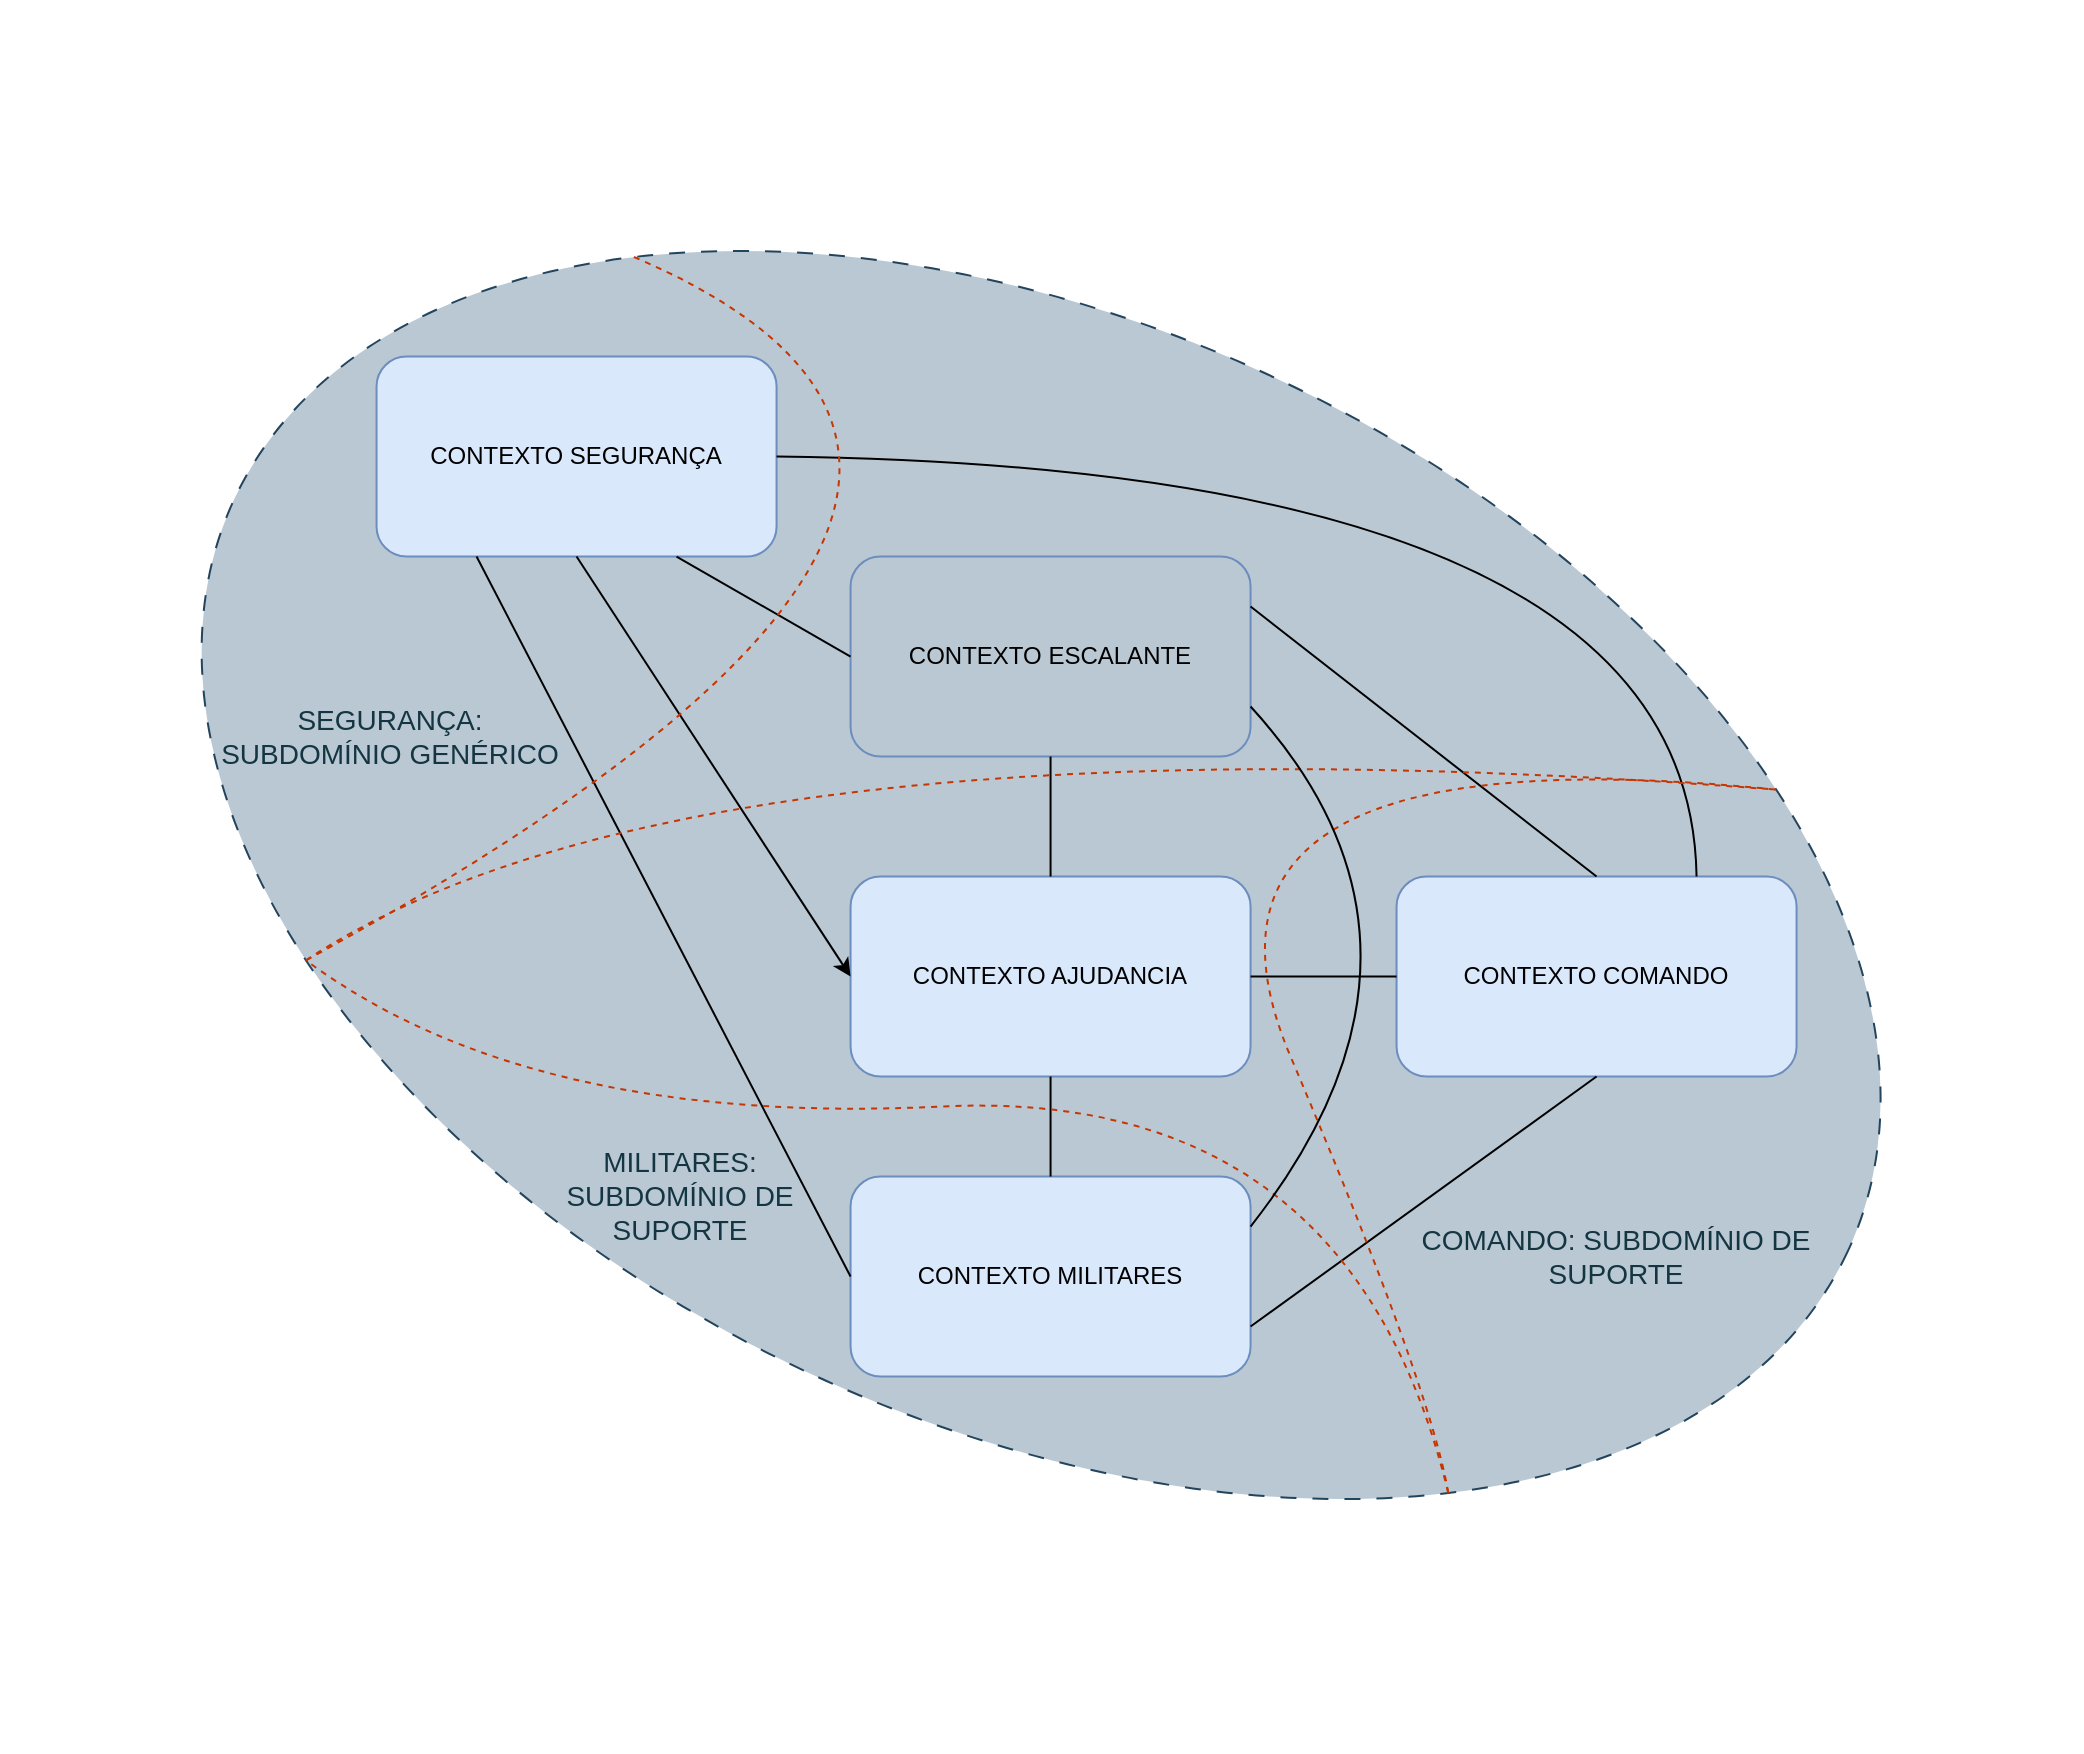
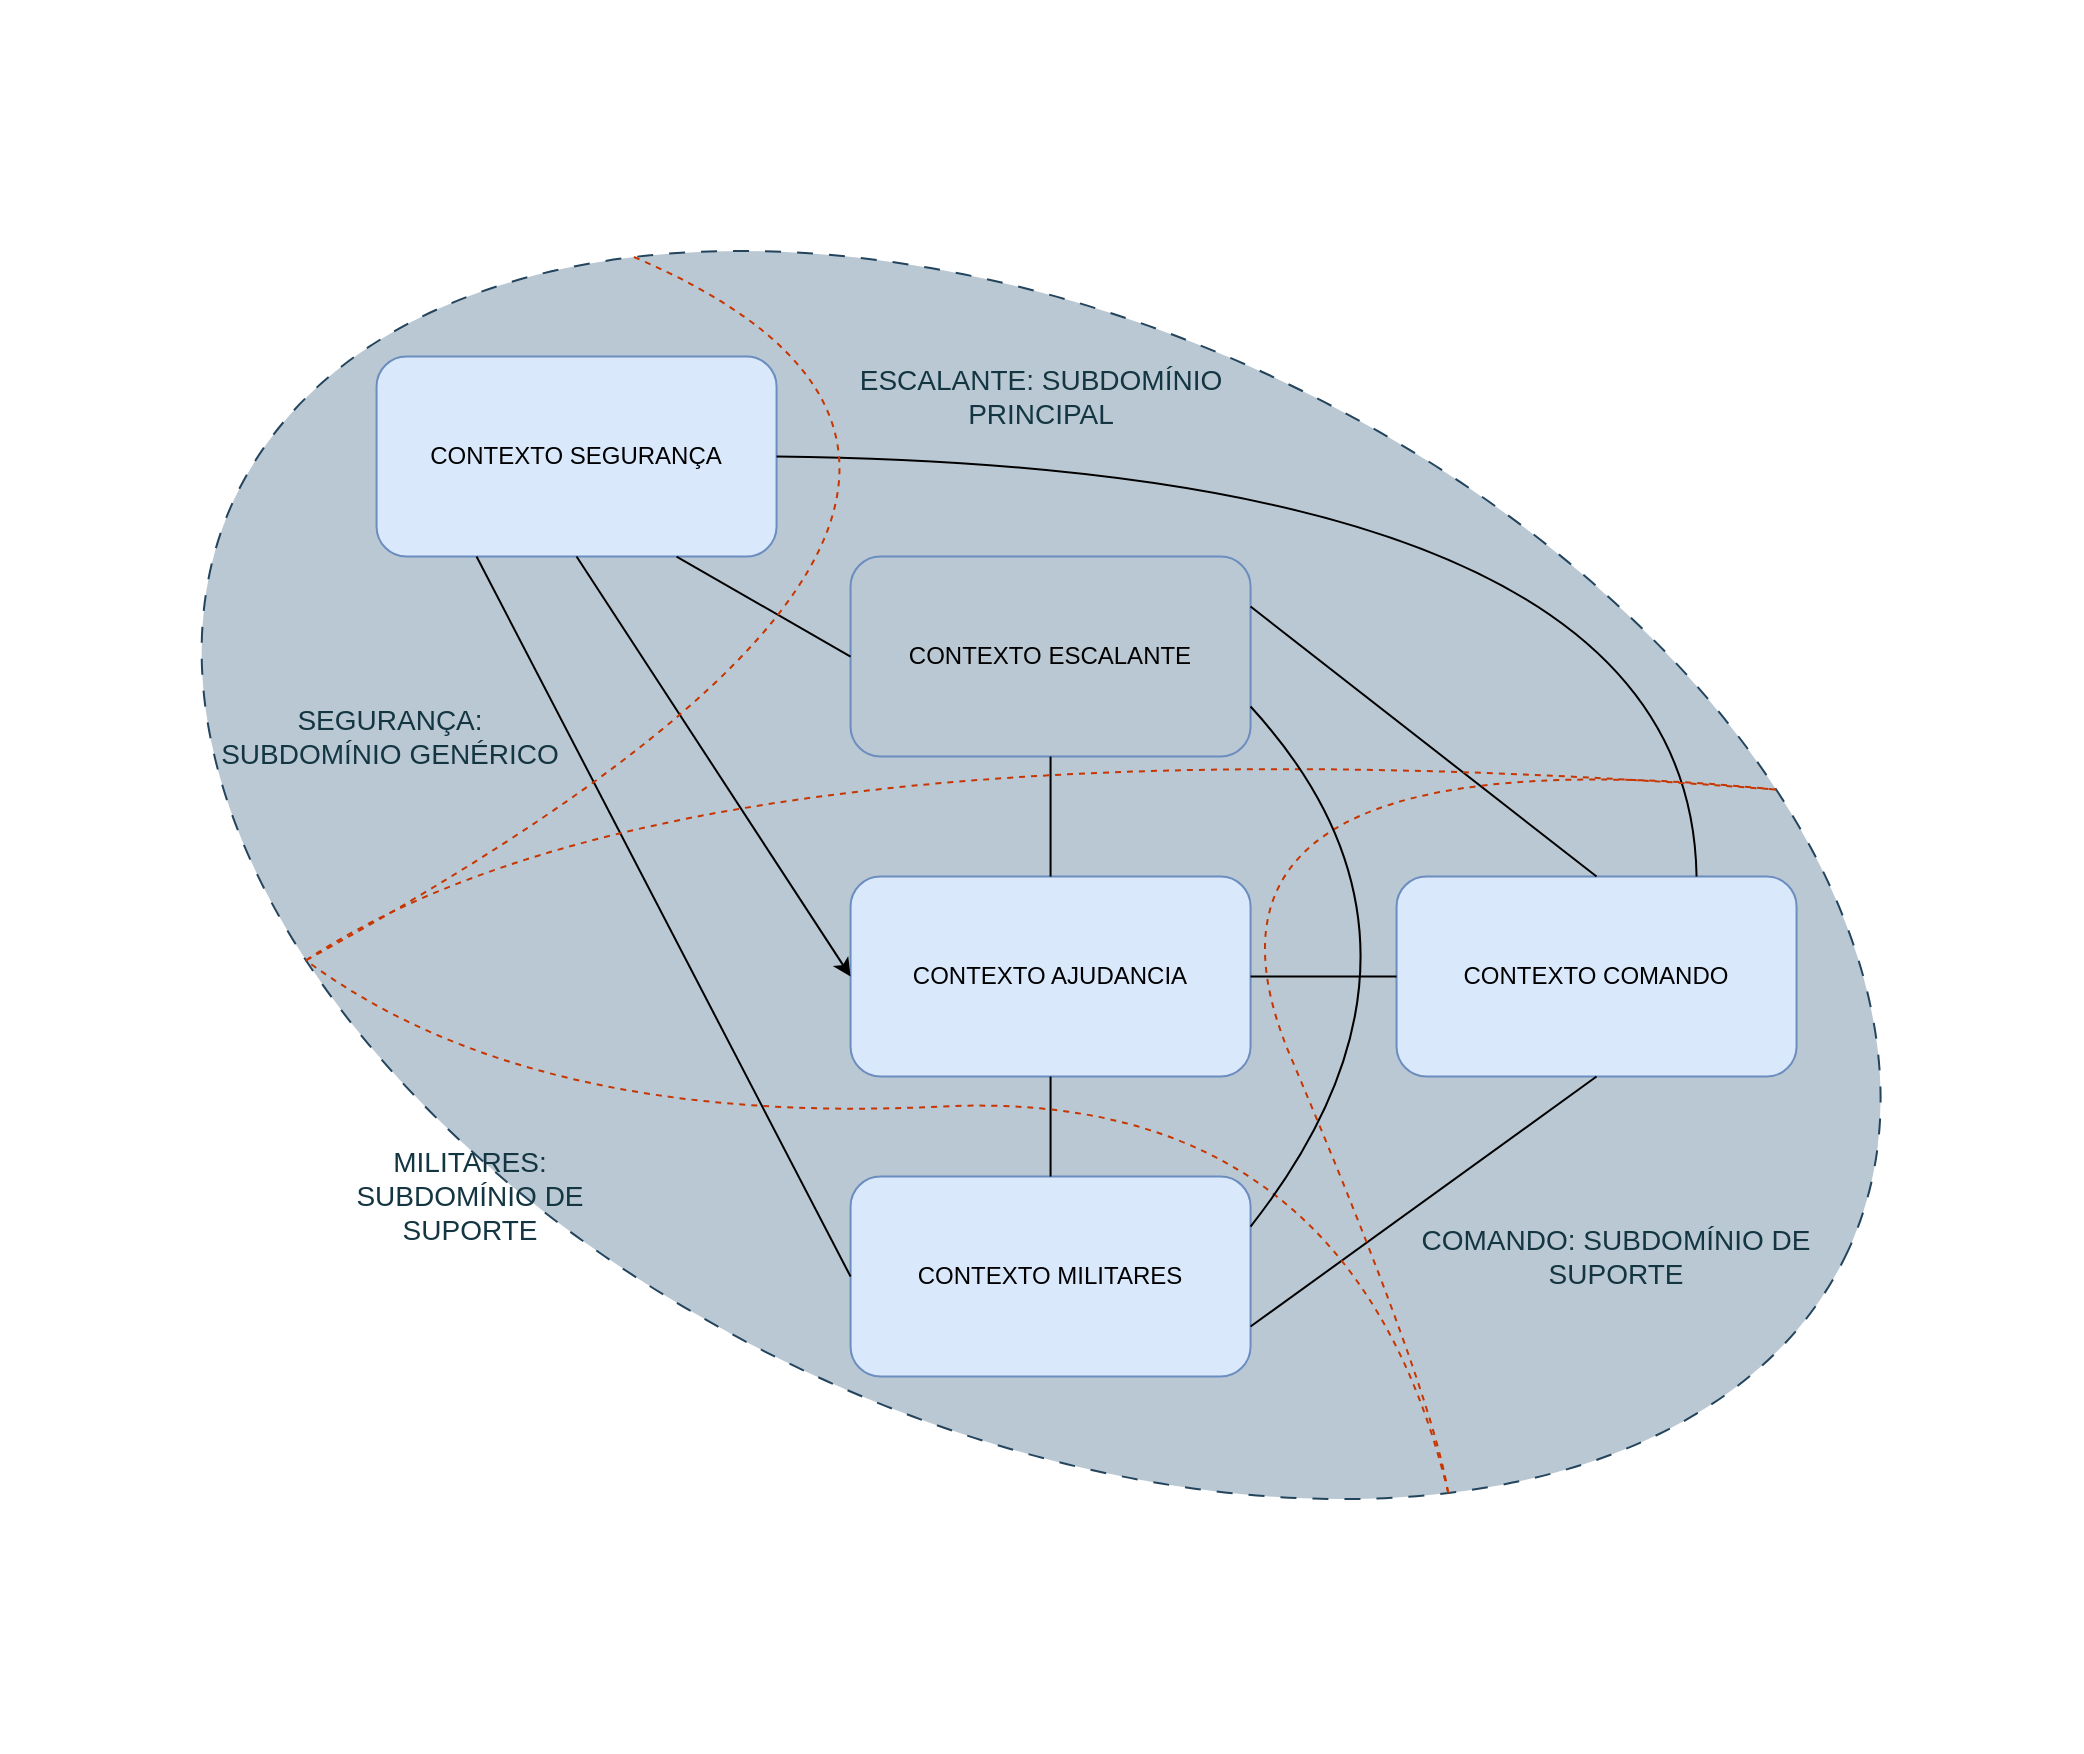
none -> (1041, 397)
(681, 1197) -> (471, 1197)
